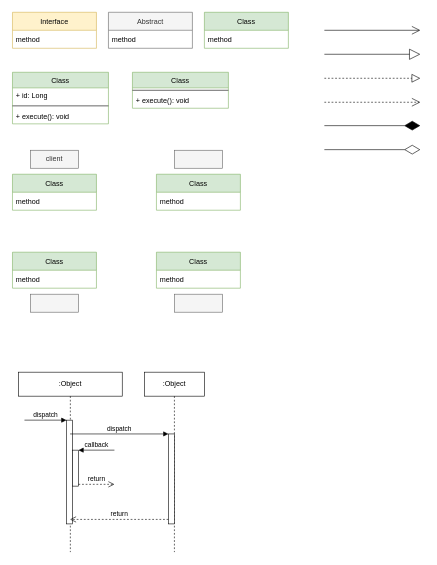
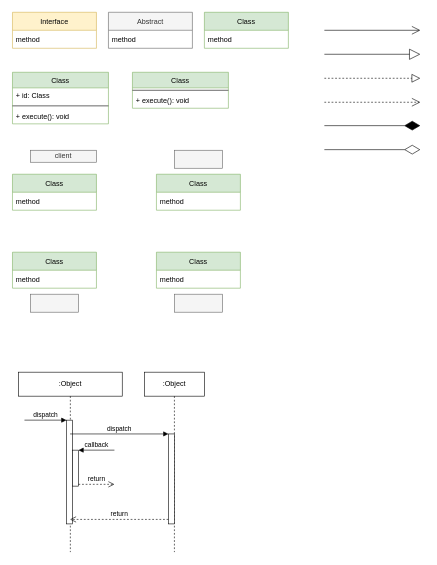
(32, 96) -> (33, 96)
(54, 159) -> (63, 156)
